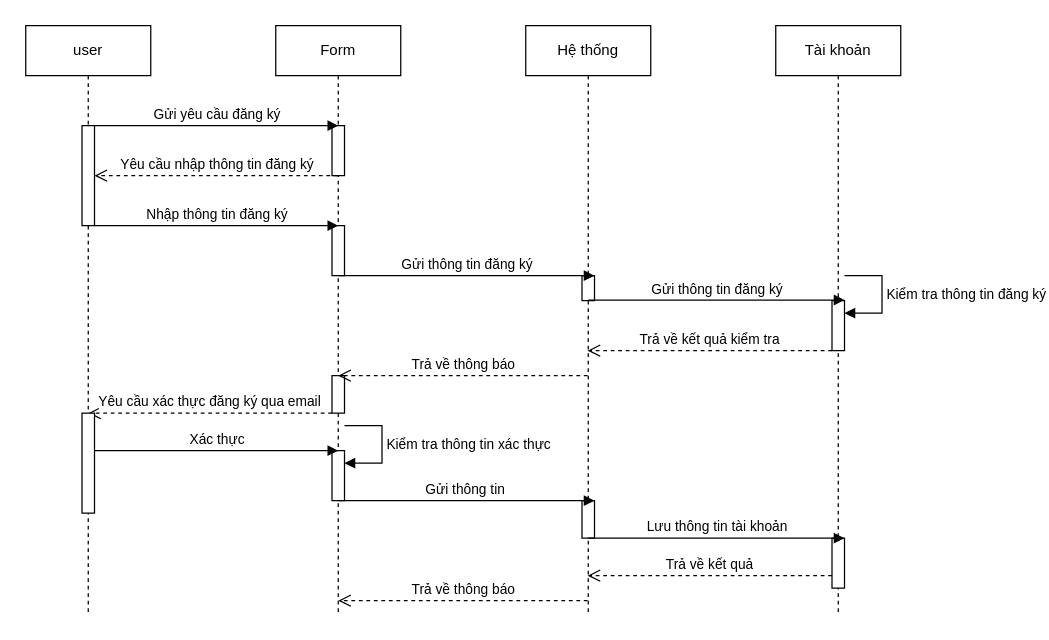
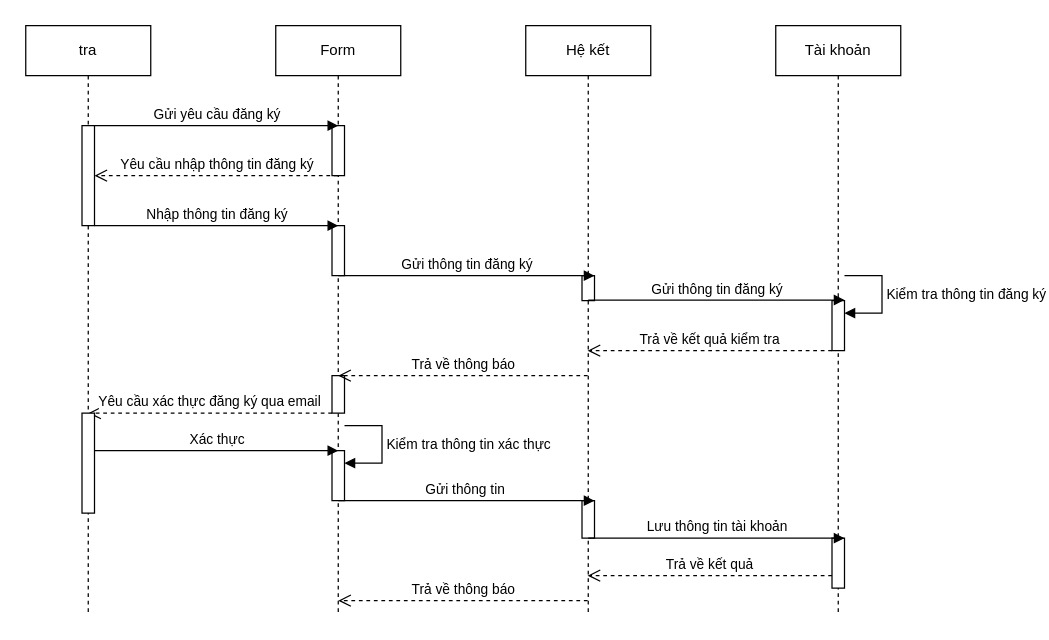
(88, 51) -> (88, 51)
(588, 51) -> (588, 51)
